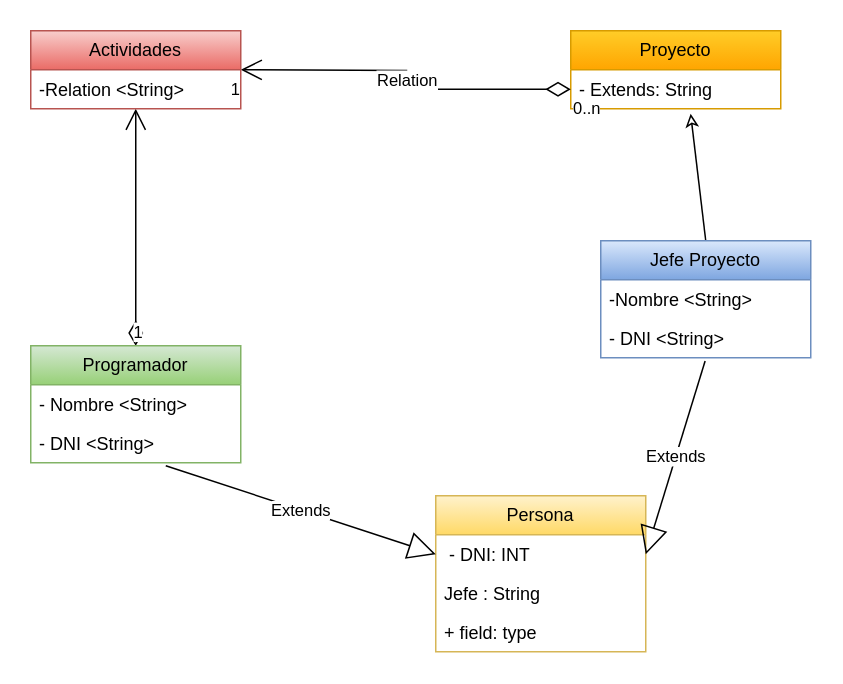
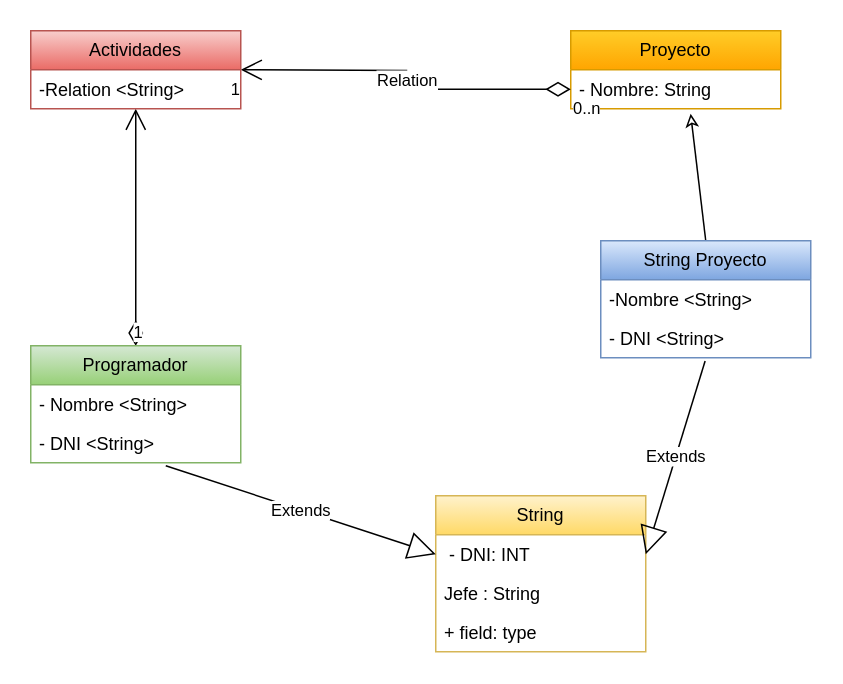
(656, 91) -> (651, 91)
(706, 260) -> (706, 260)
(541, 515) -> (541, 515)
